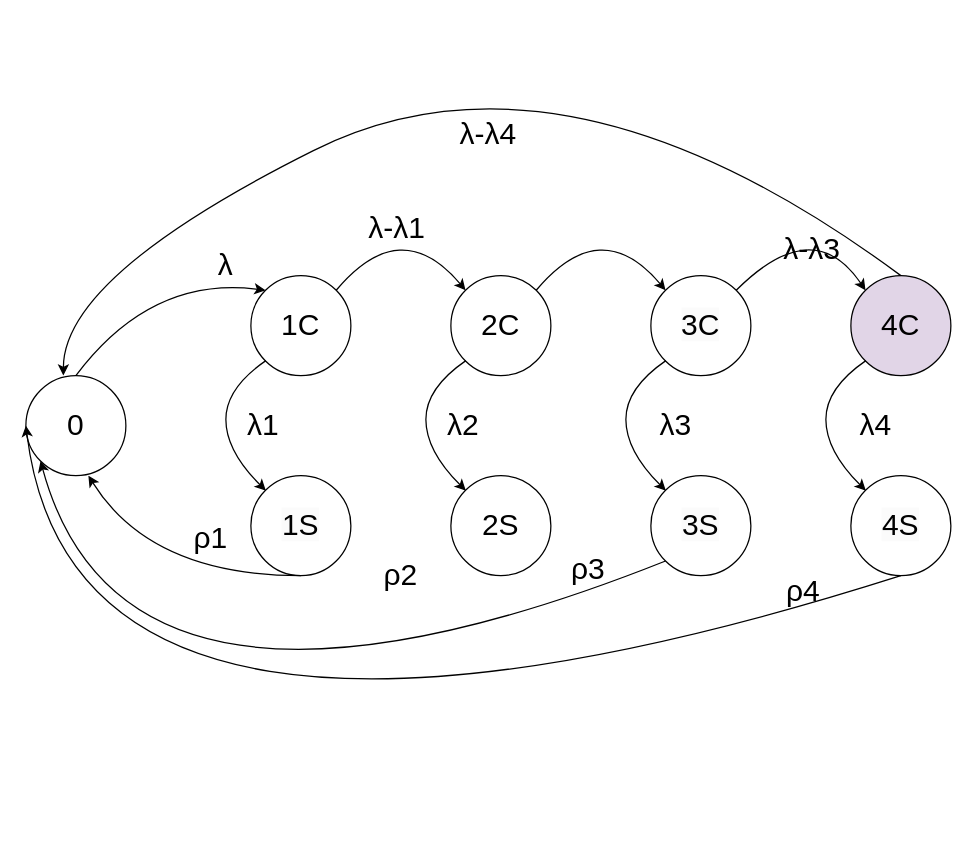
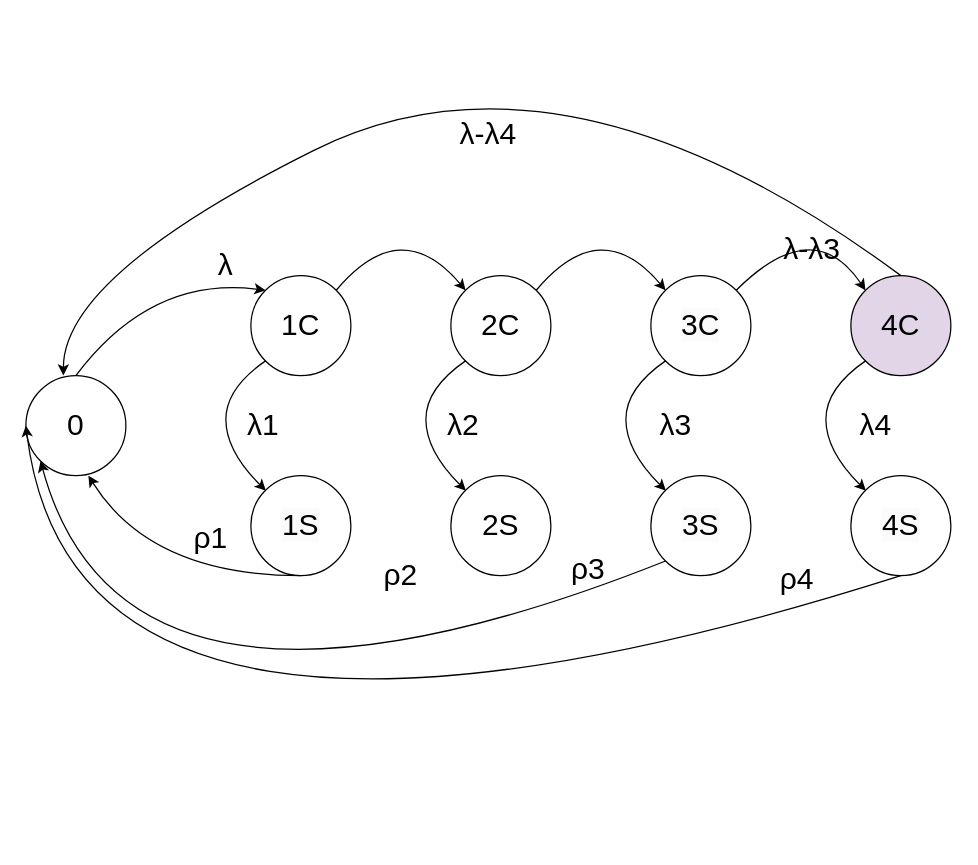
(397, 228) -> none
(803, 592) -> (797, 579)
